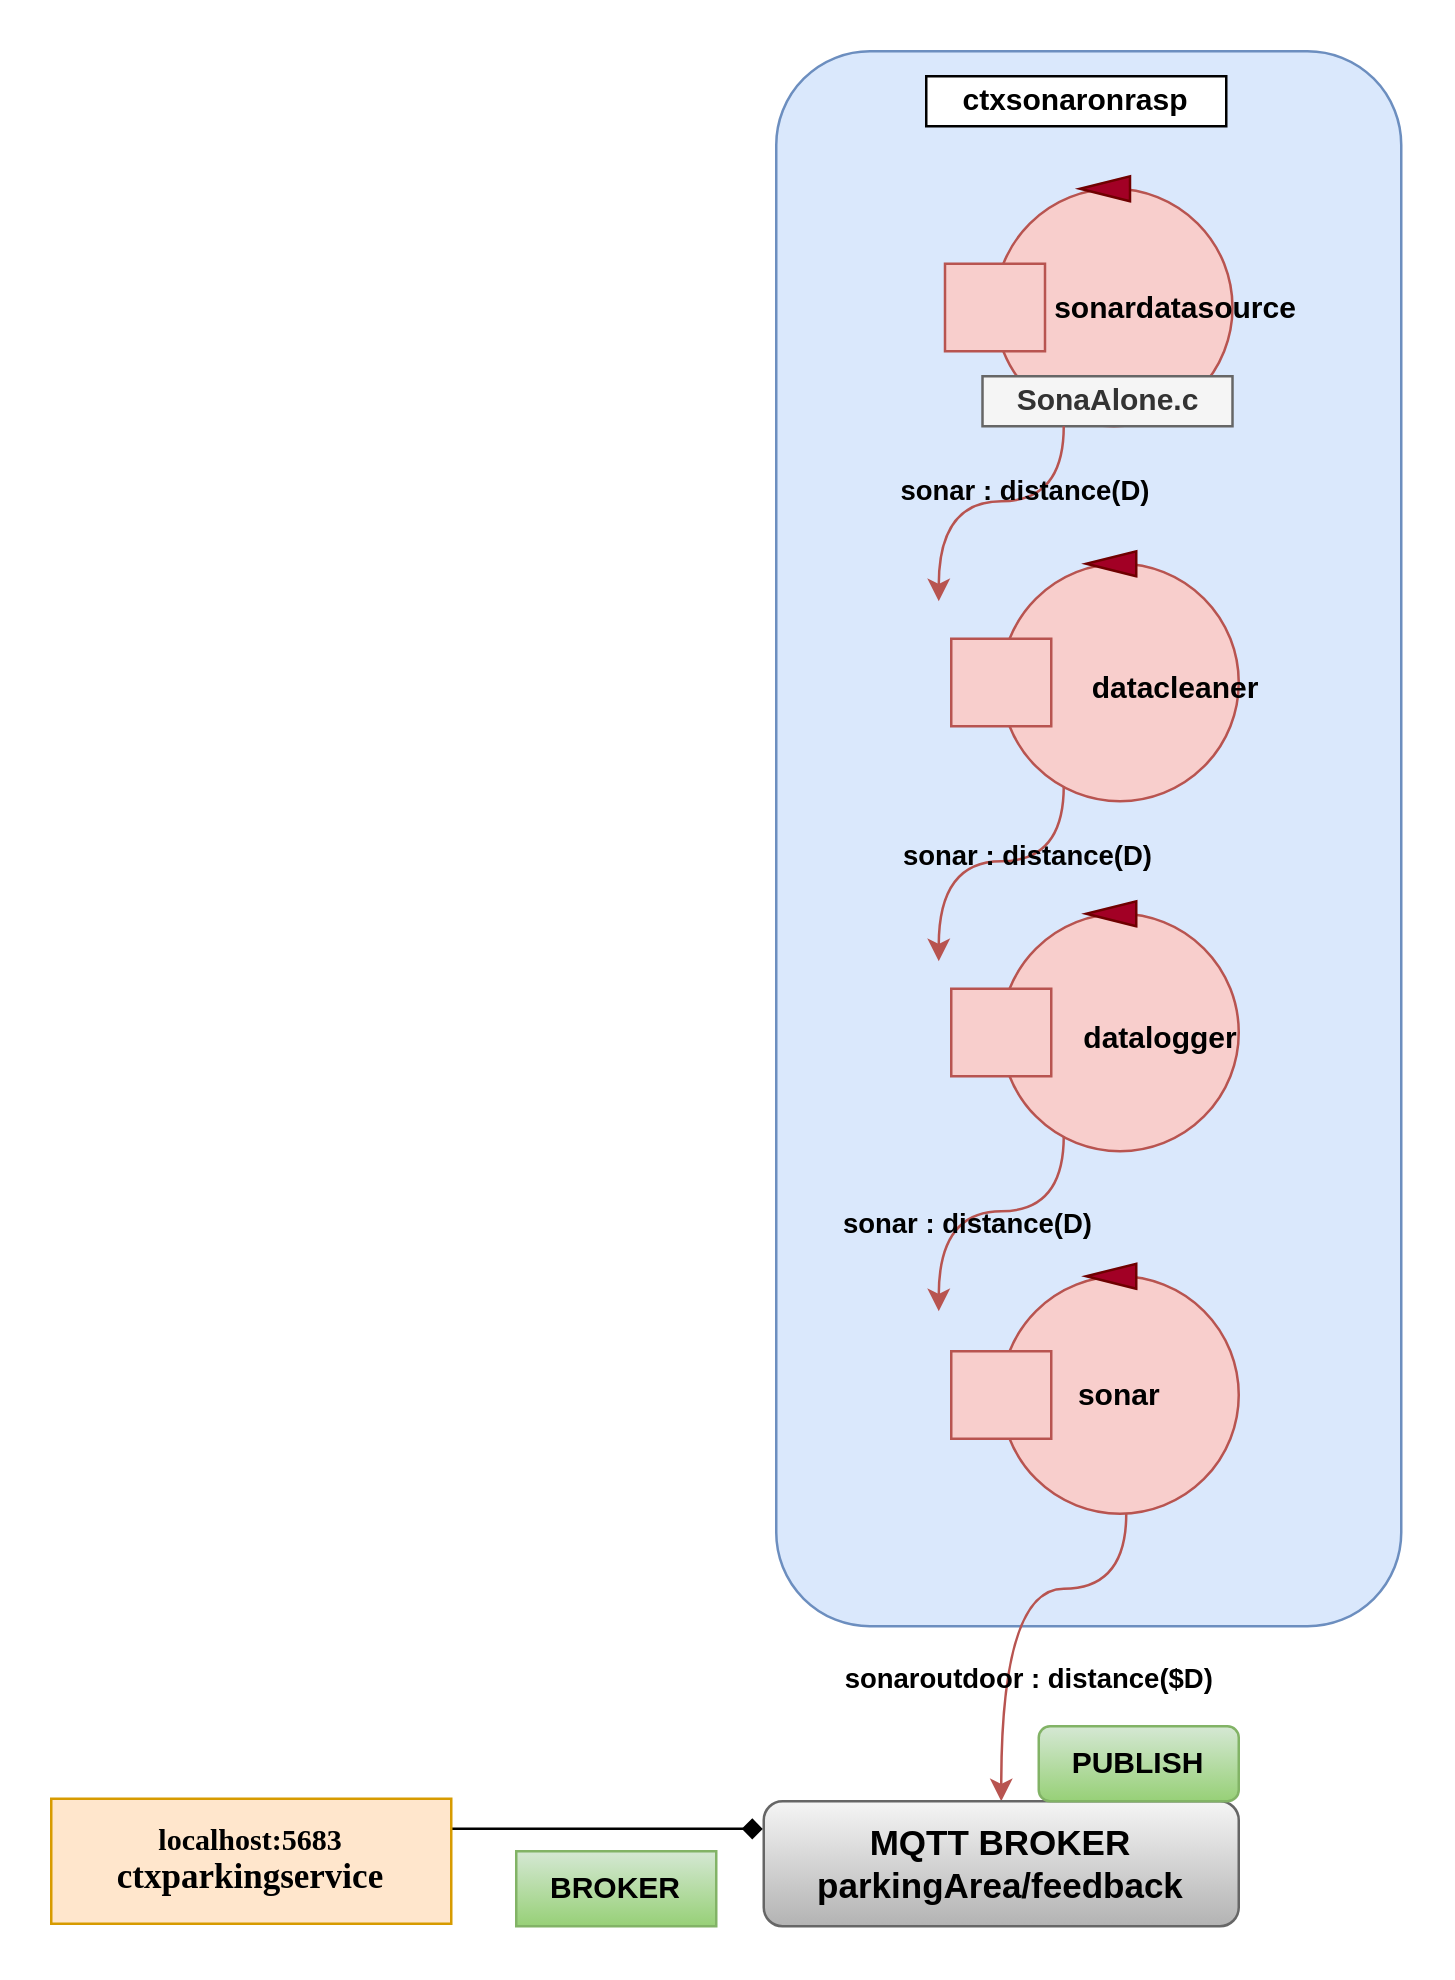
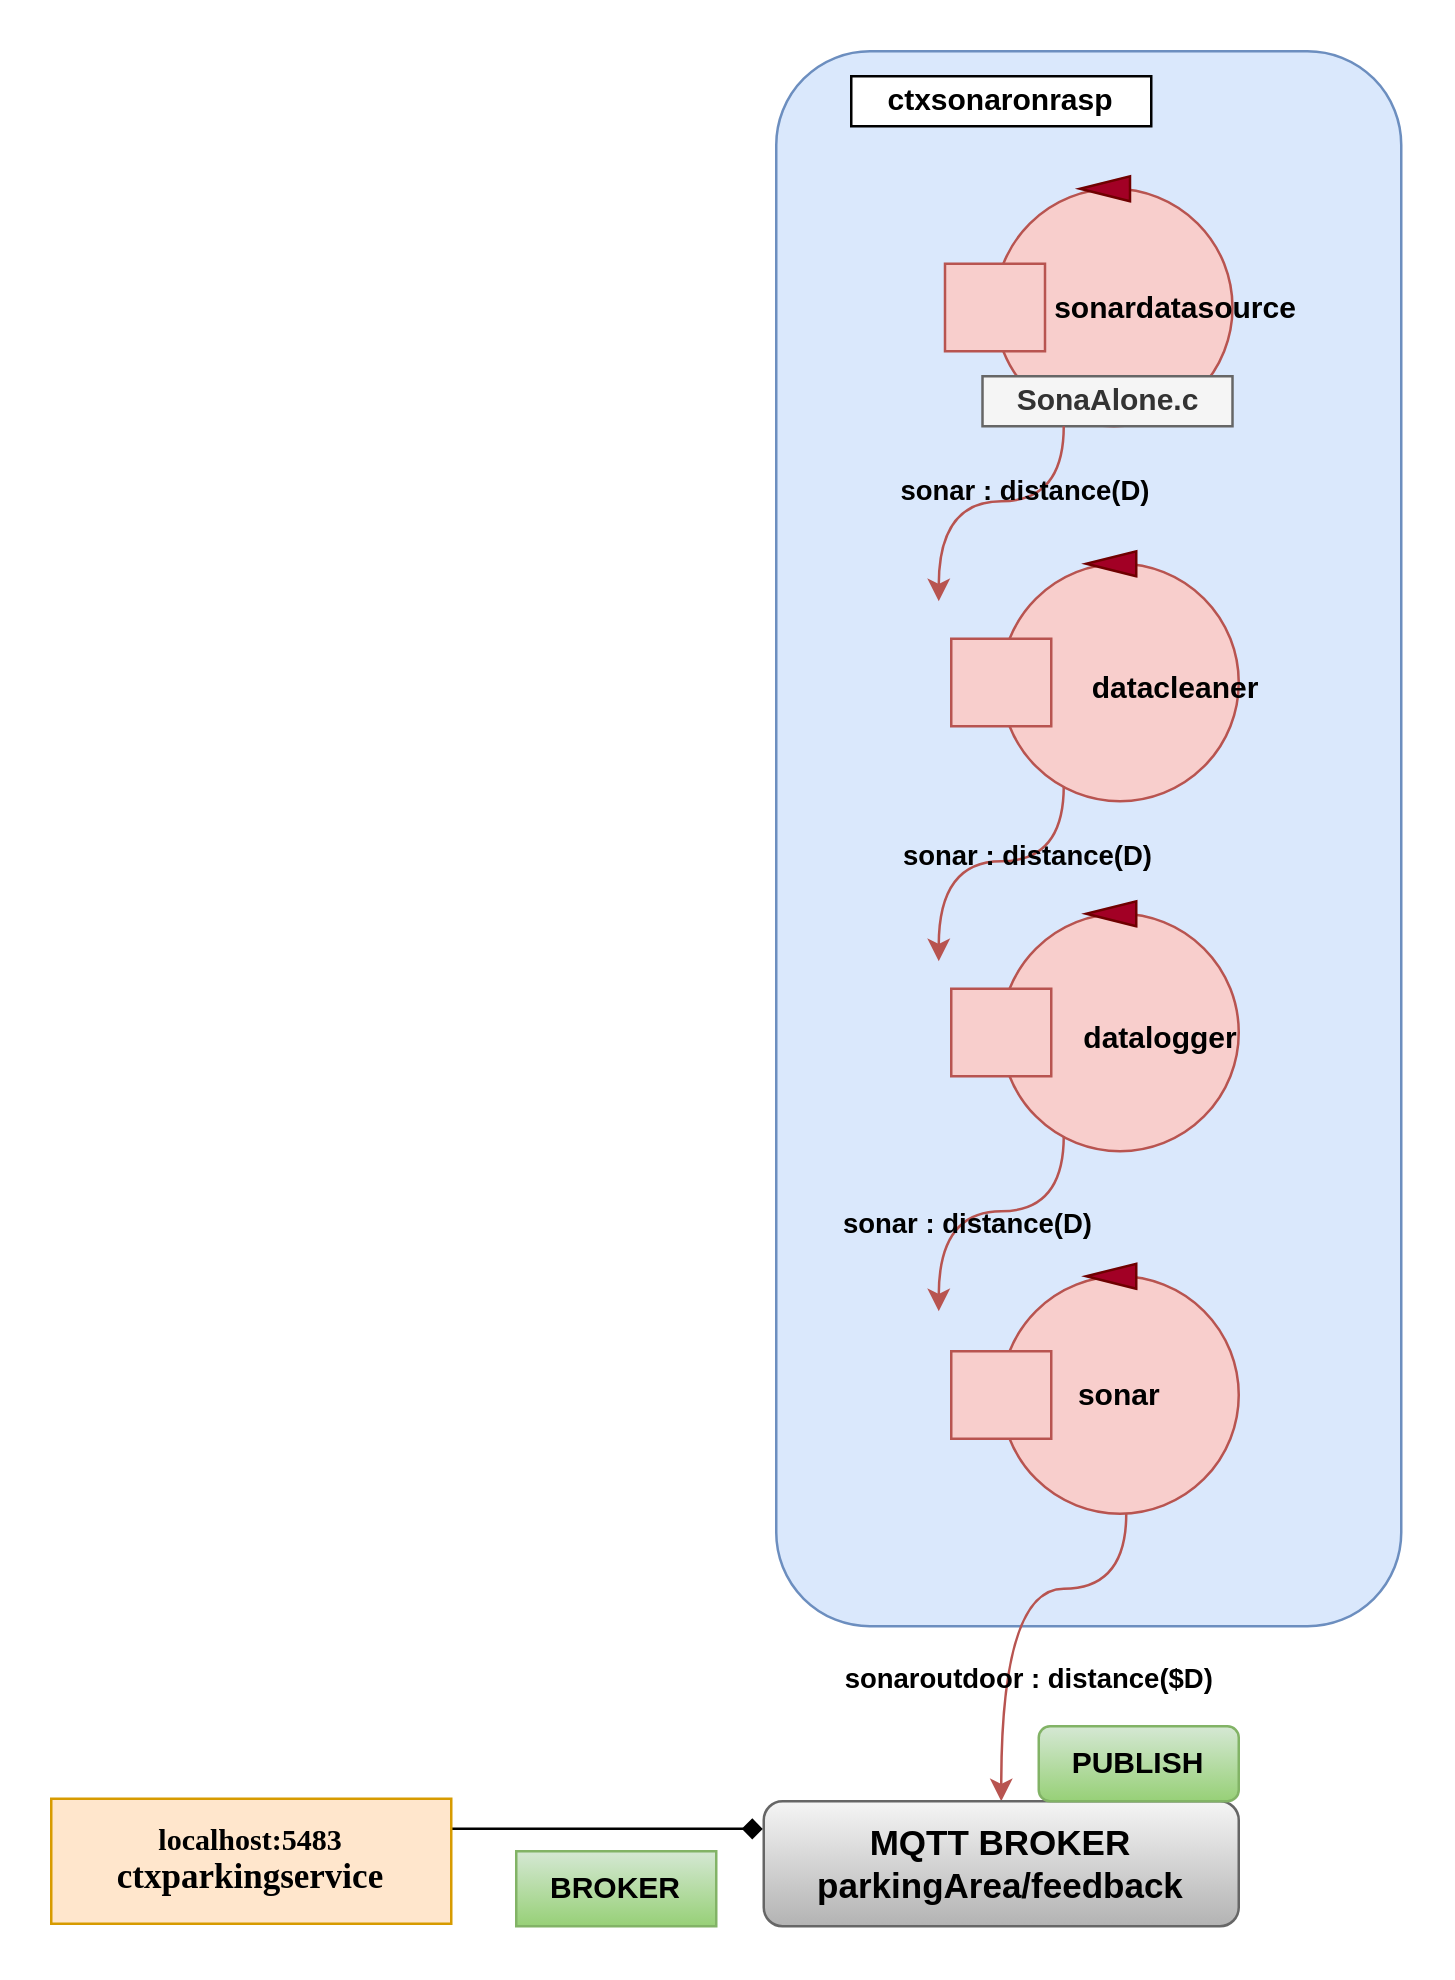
(1076, 101) -> (1001, 101)
(251, 1861) -> (251, 1861)
